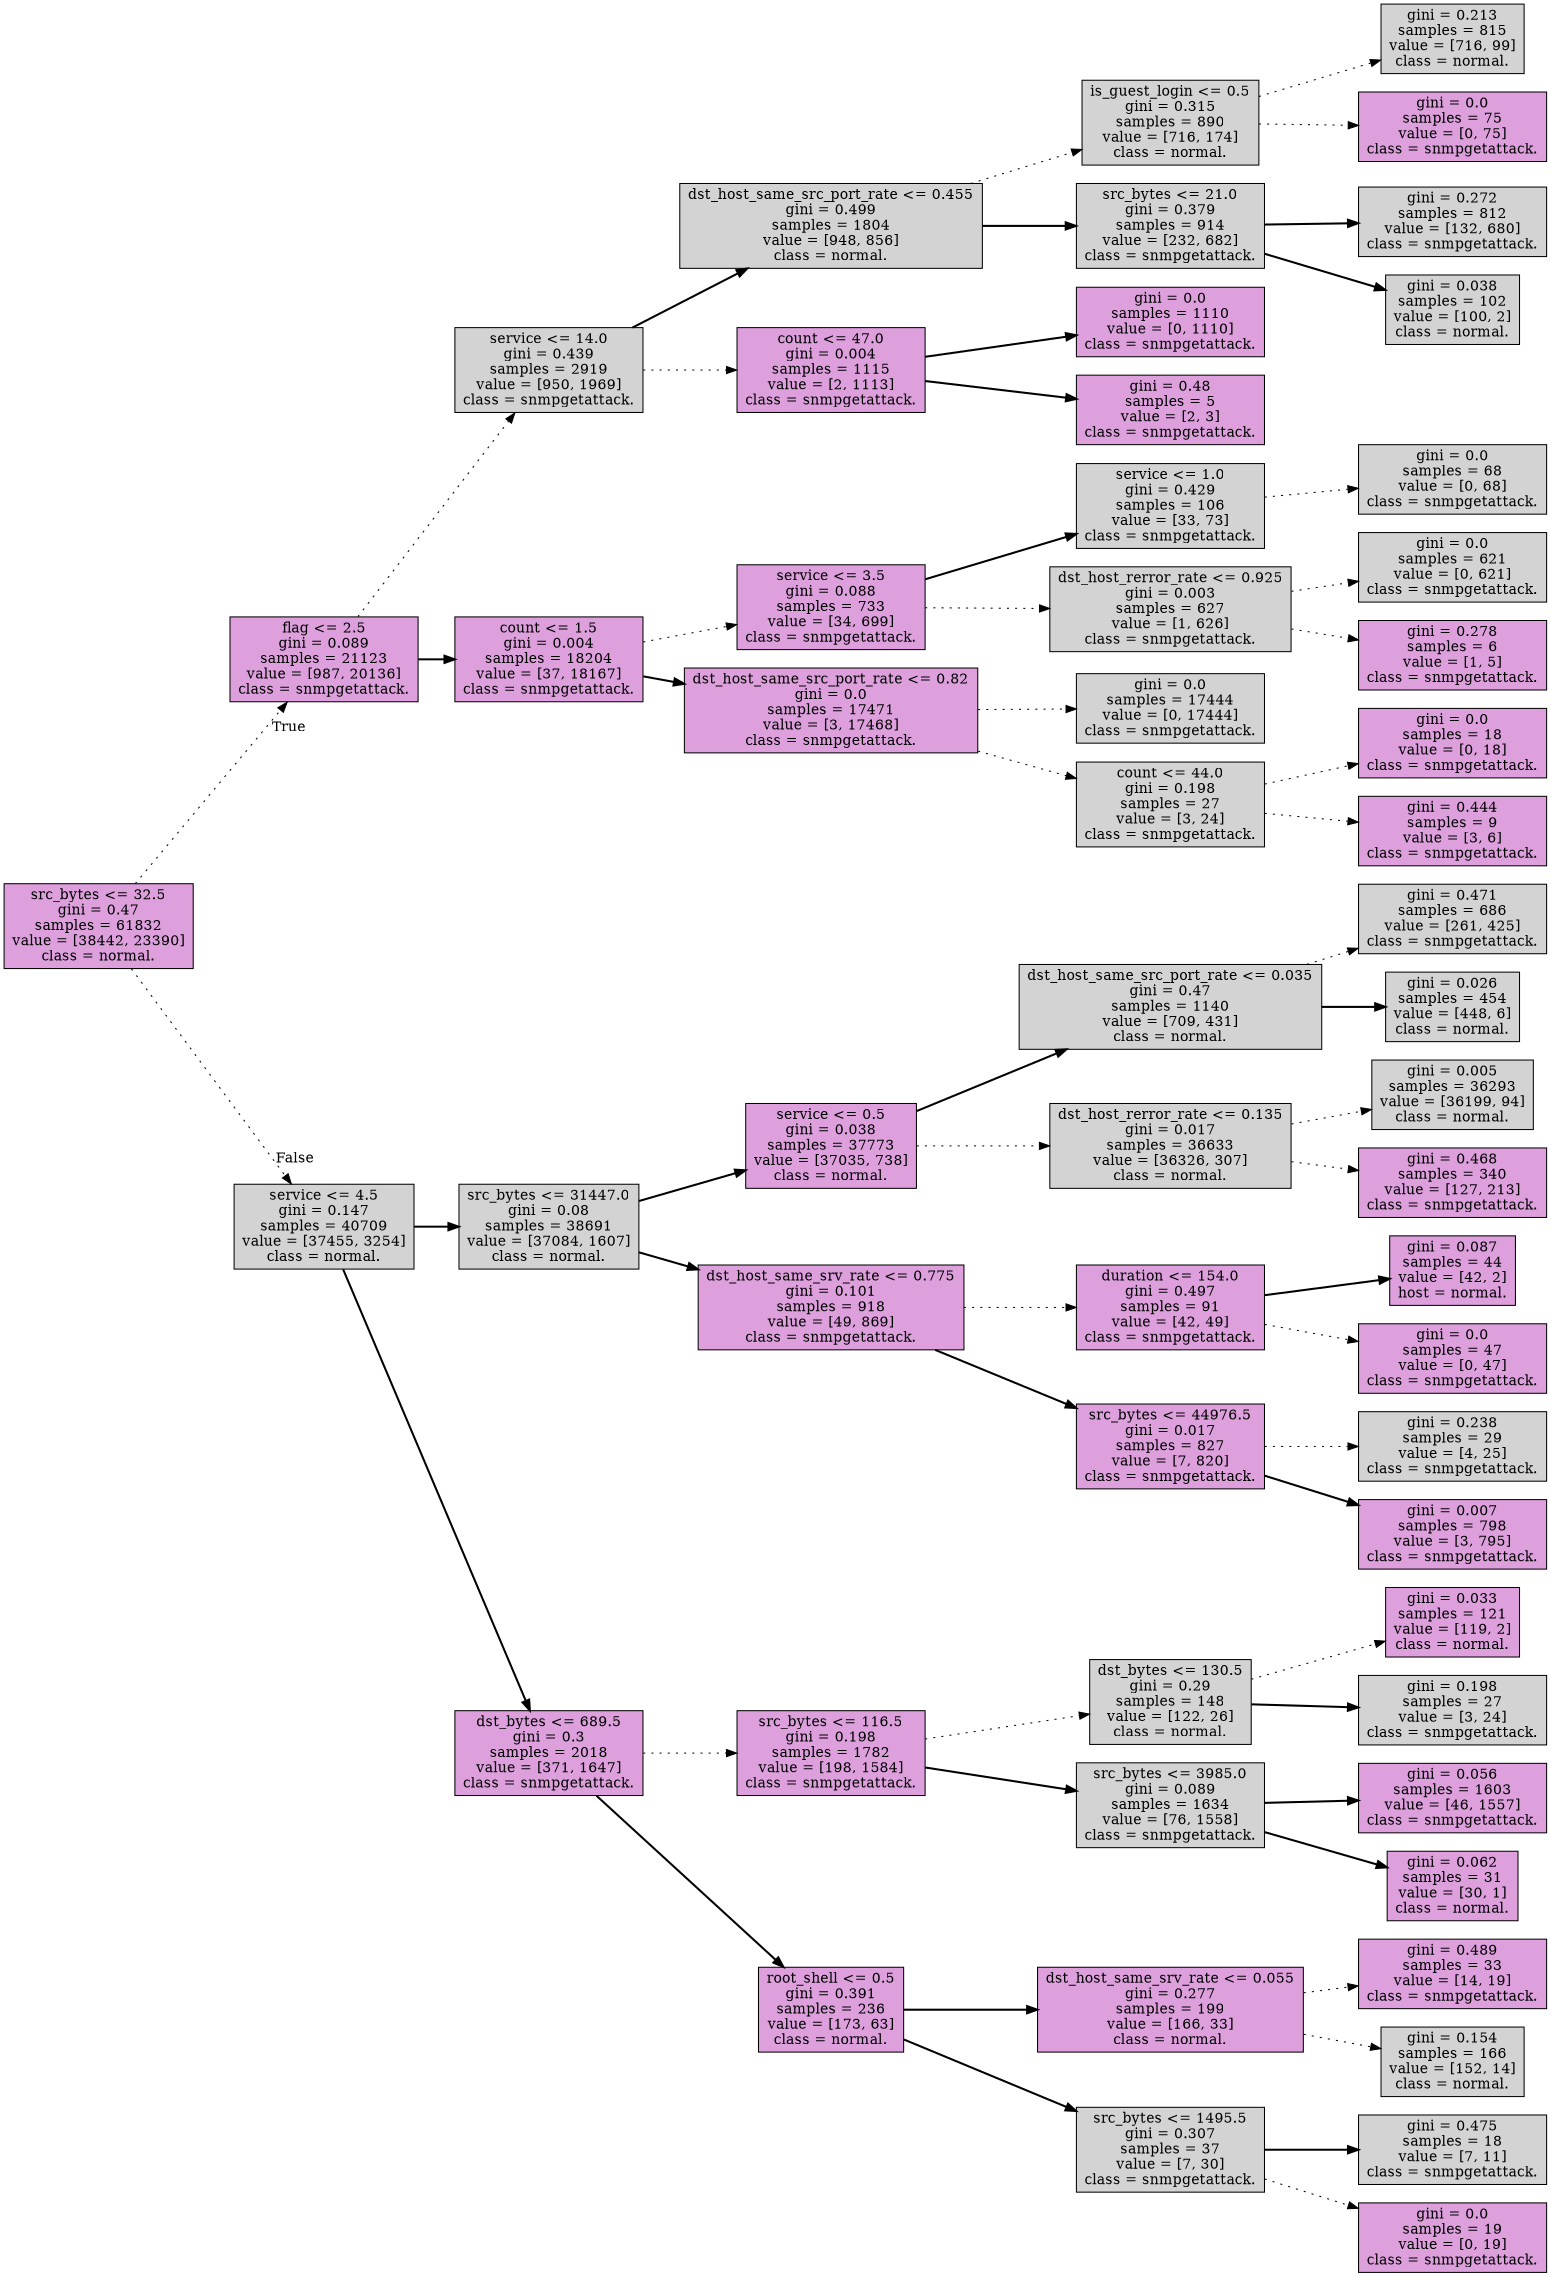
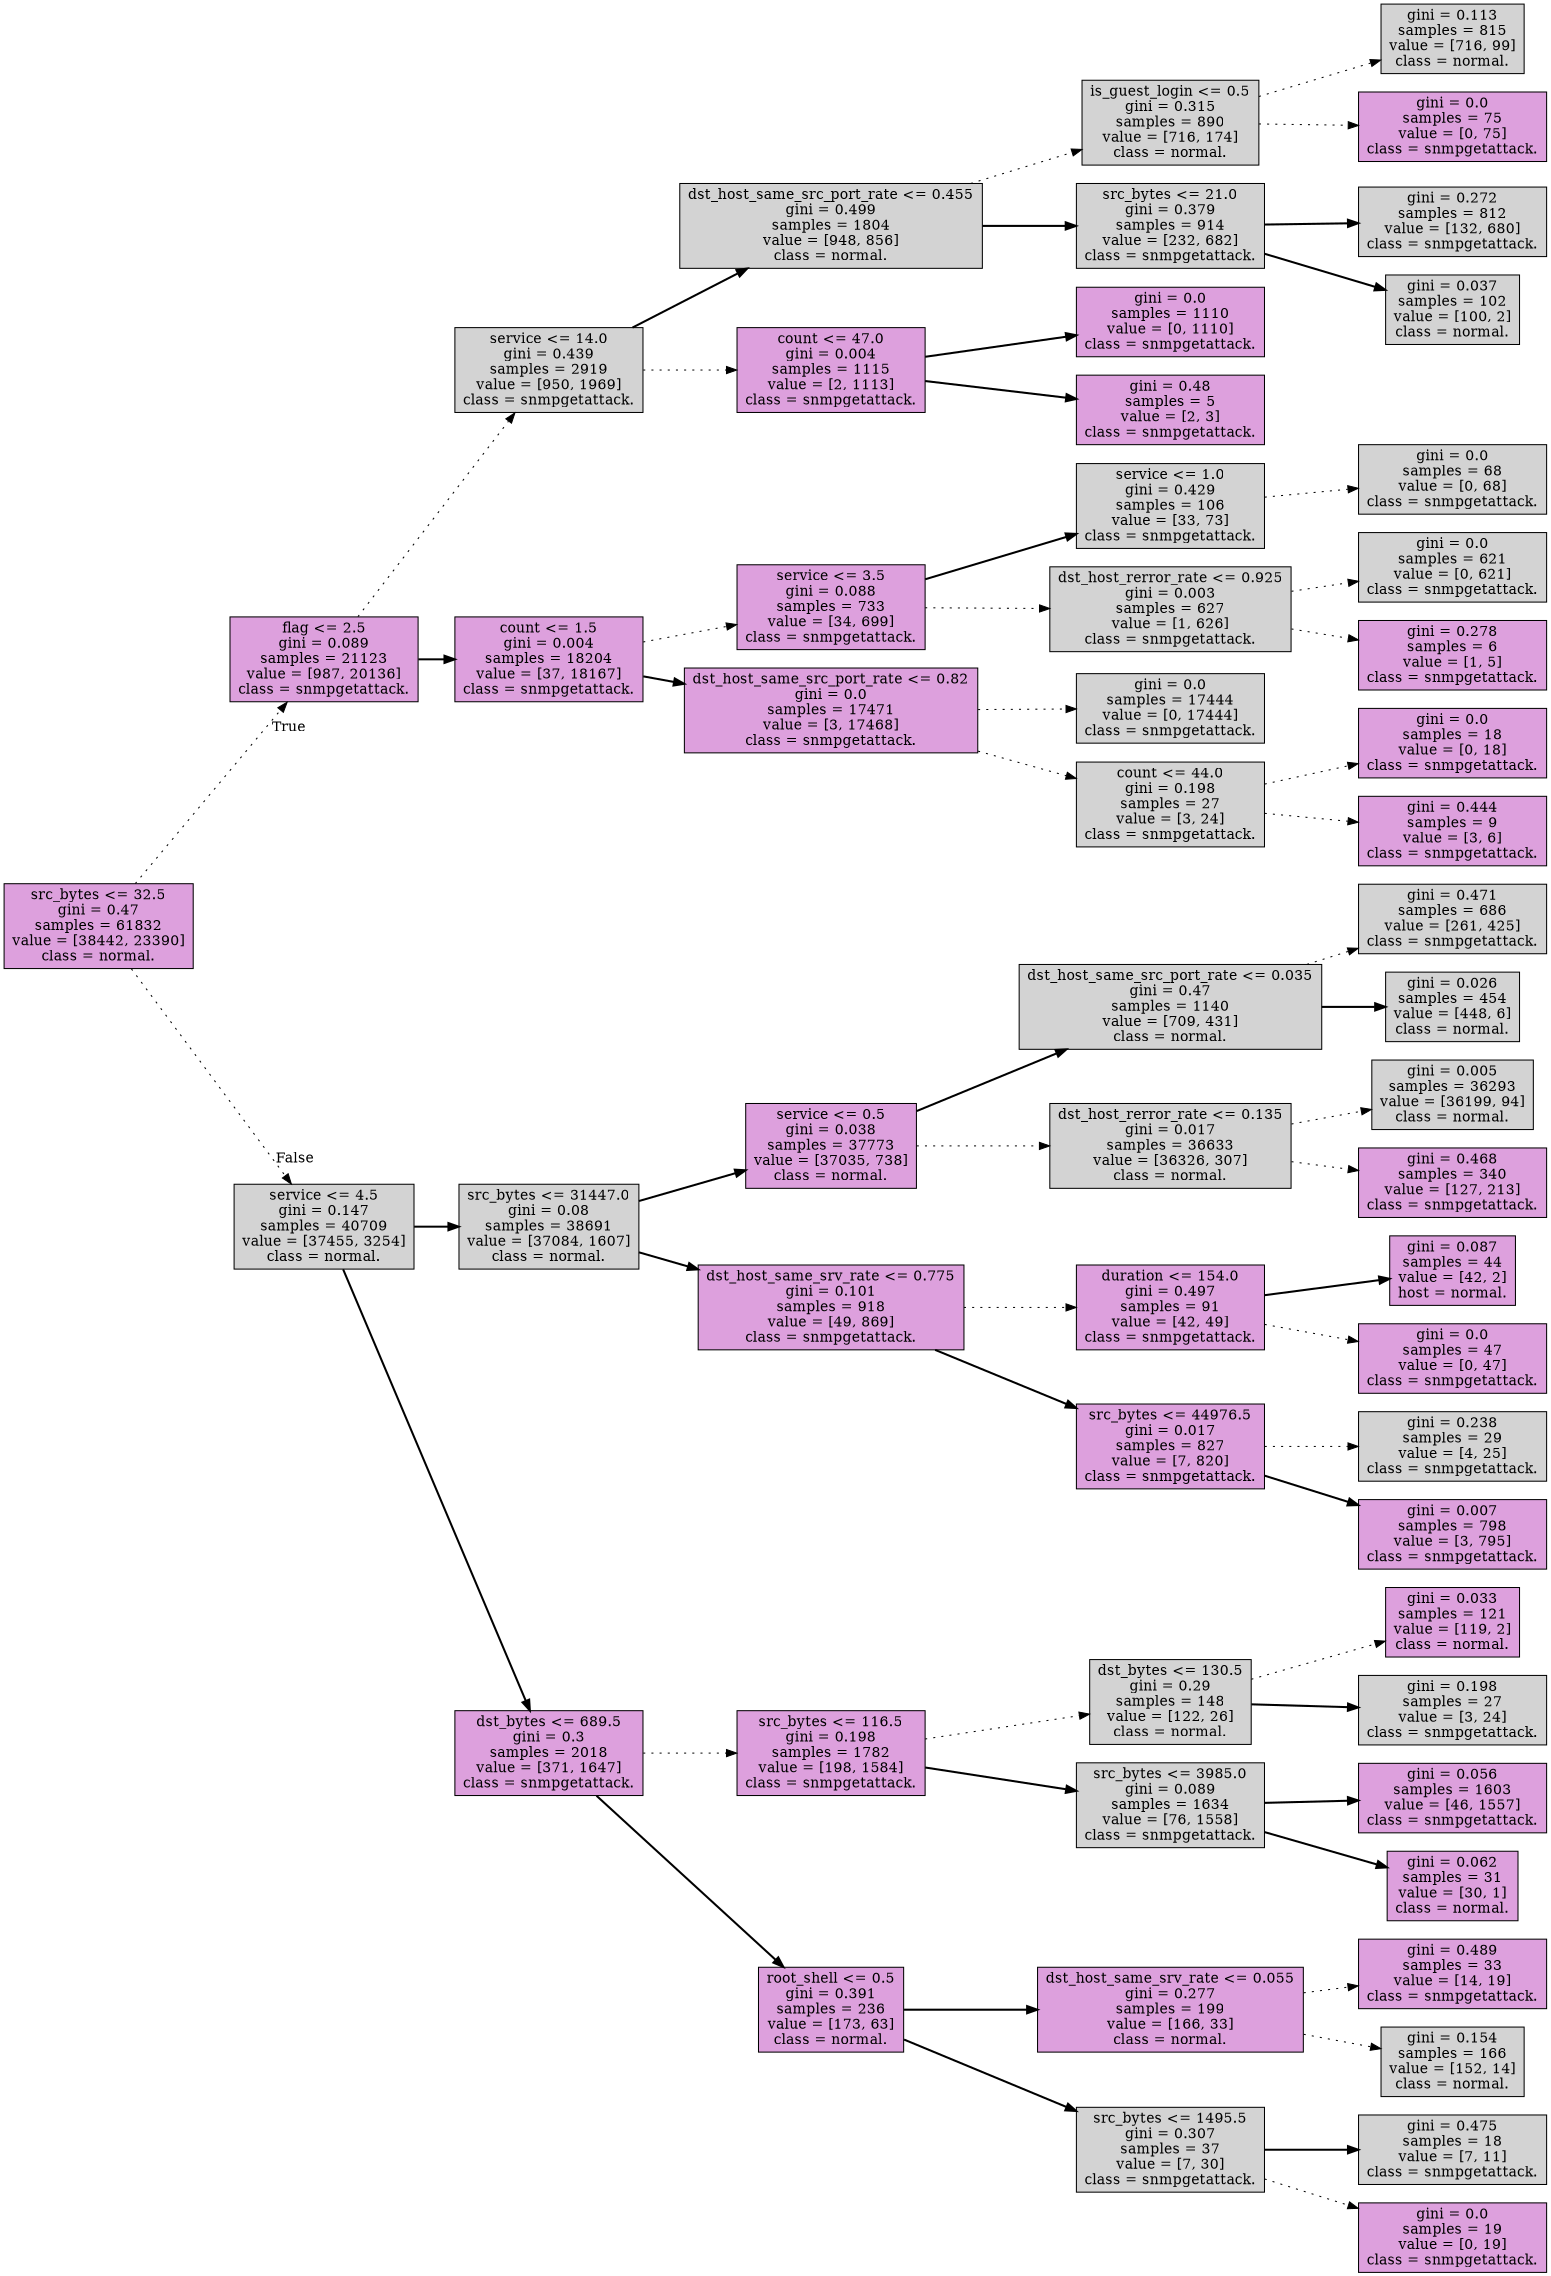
(1453, 39) -> (1453, 39)
(1453, 310) -> (1453, 310)
